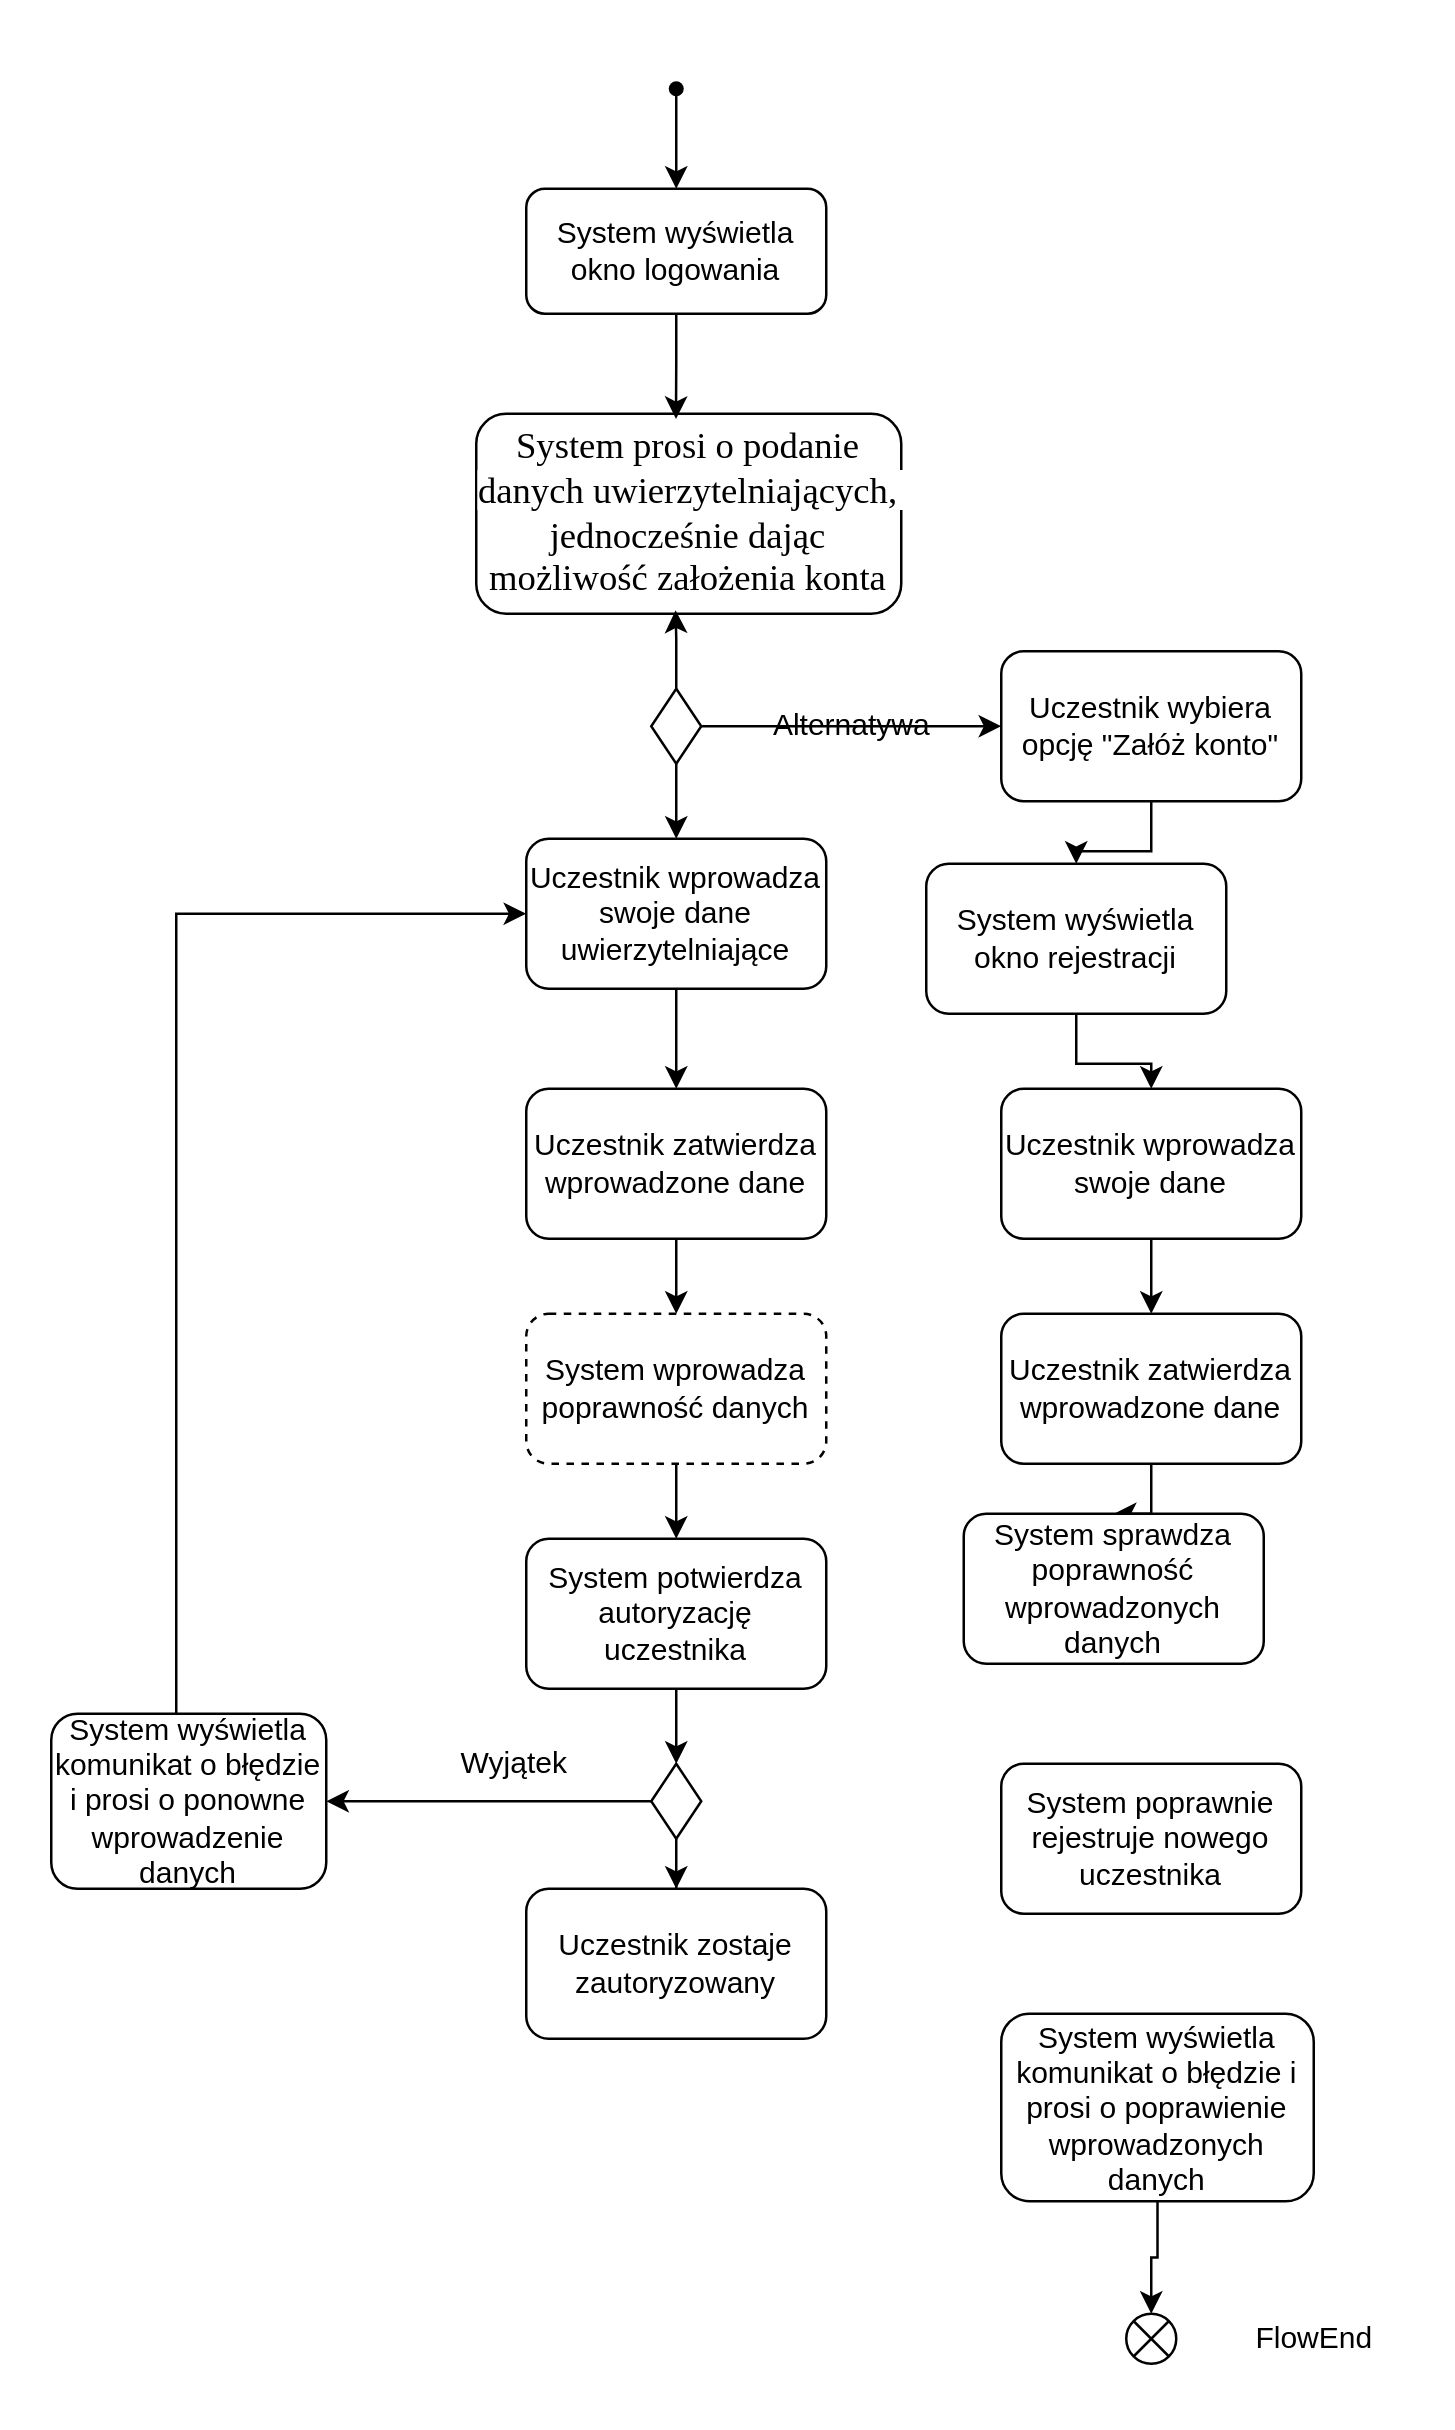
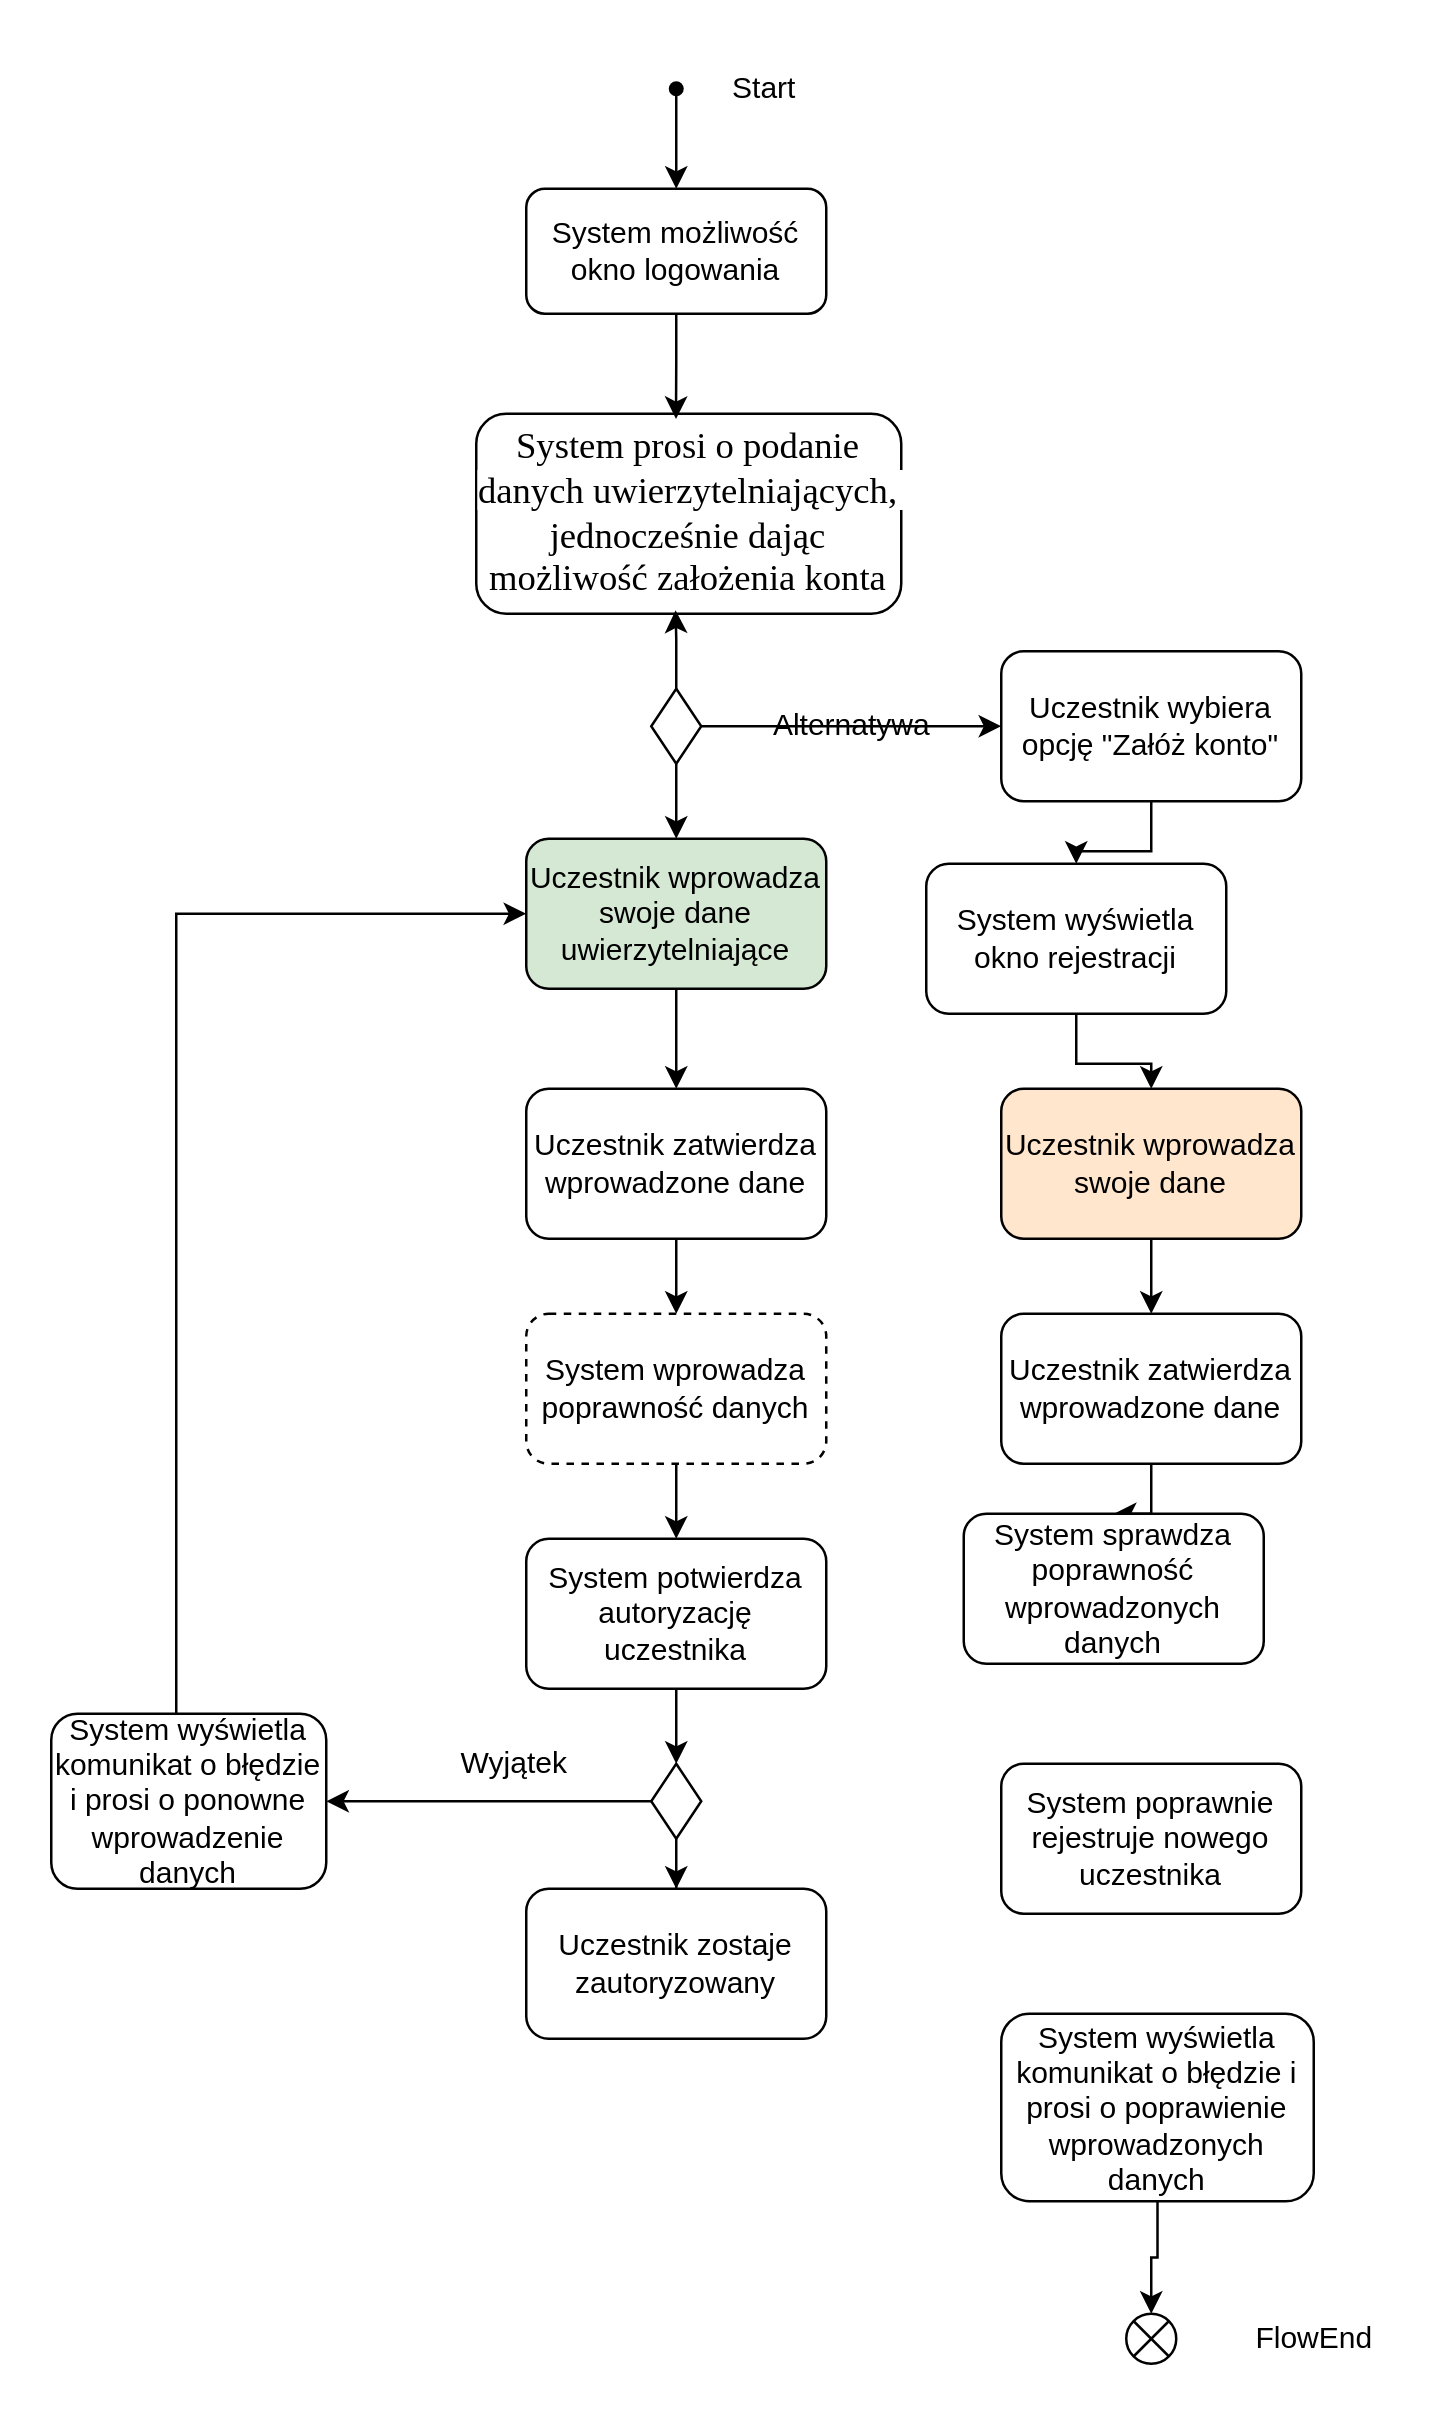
none -> (764, 89)
(676, 251) -> (676, 251)
(676, 914) -> (676, 914)
(1151, 1164) -> (1151, 1164)
